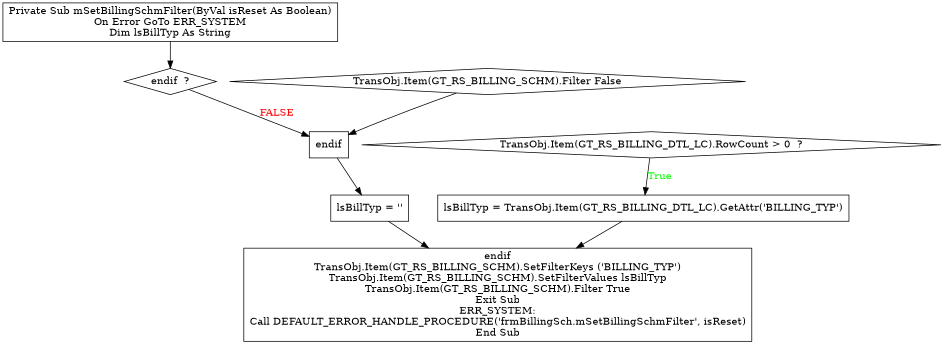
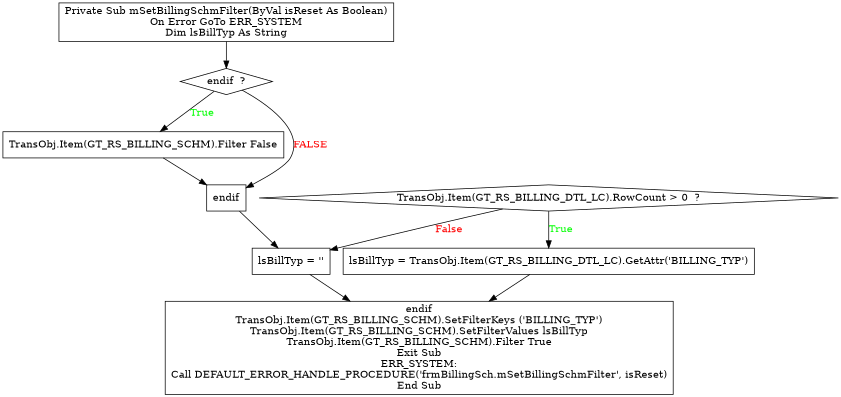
(488, 82) -> (143, 145)
none -> (190, 109)
none -> (420, 228)
